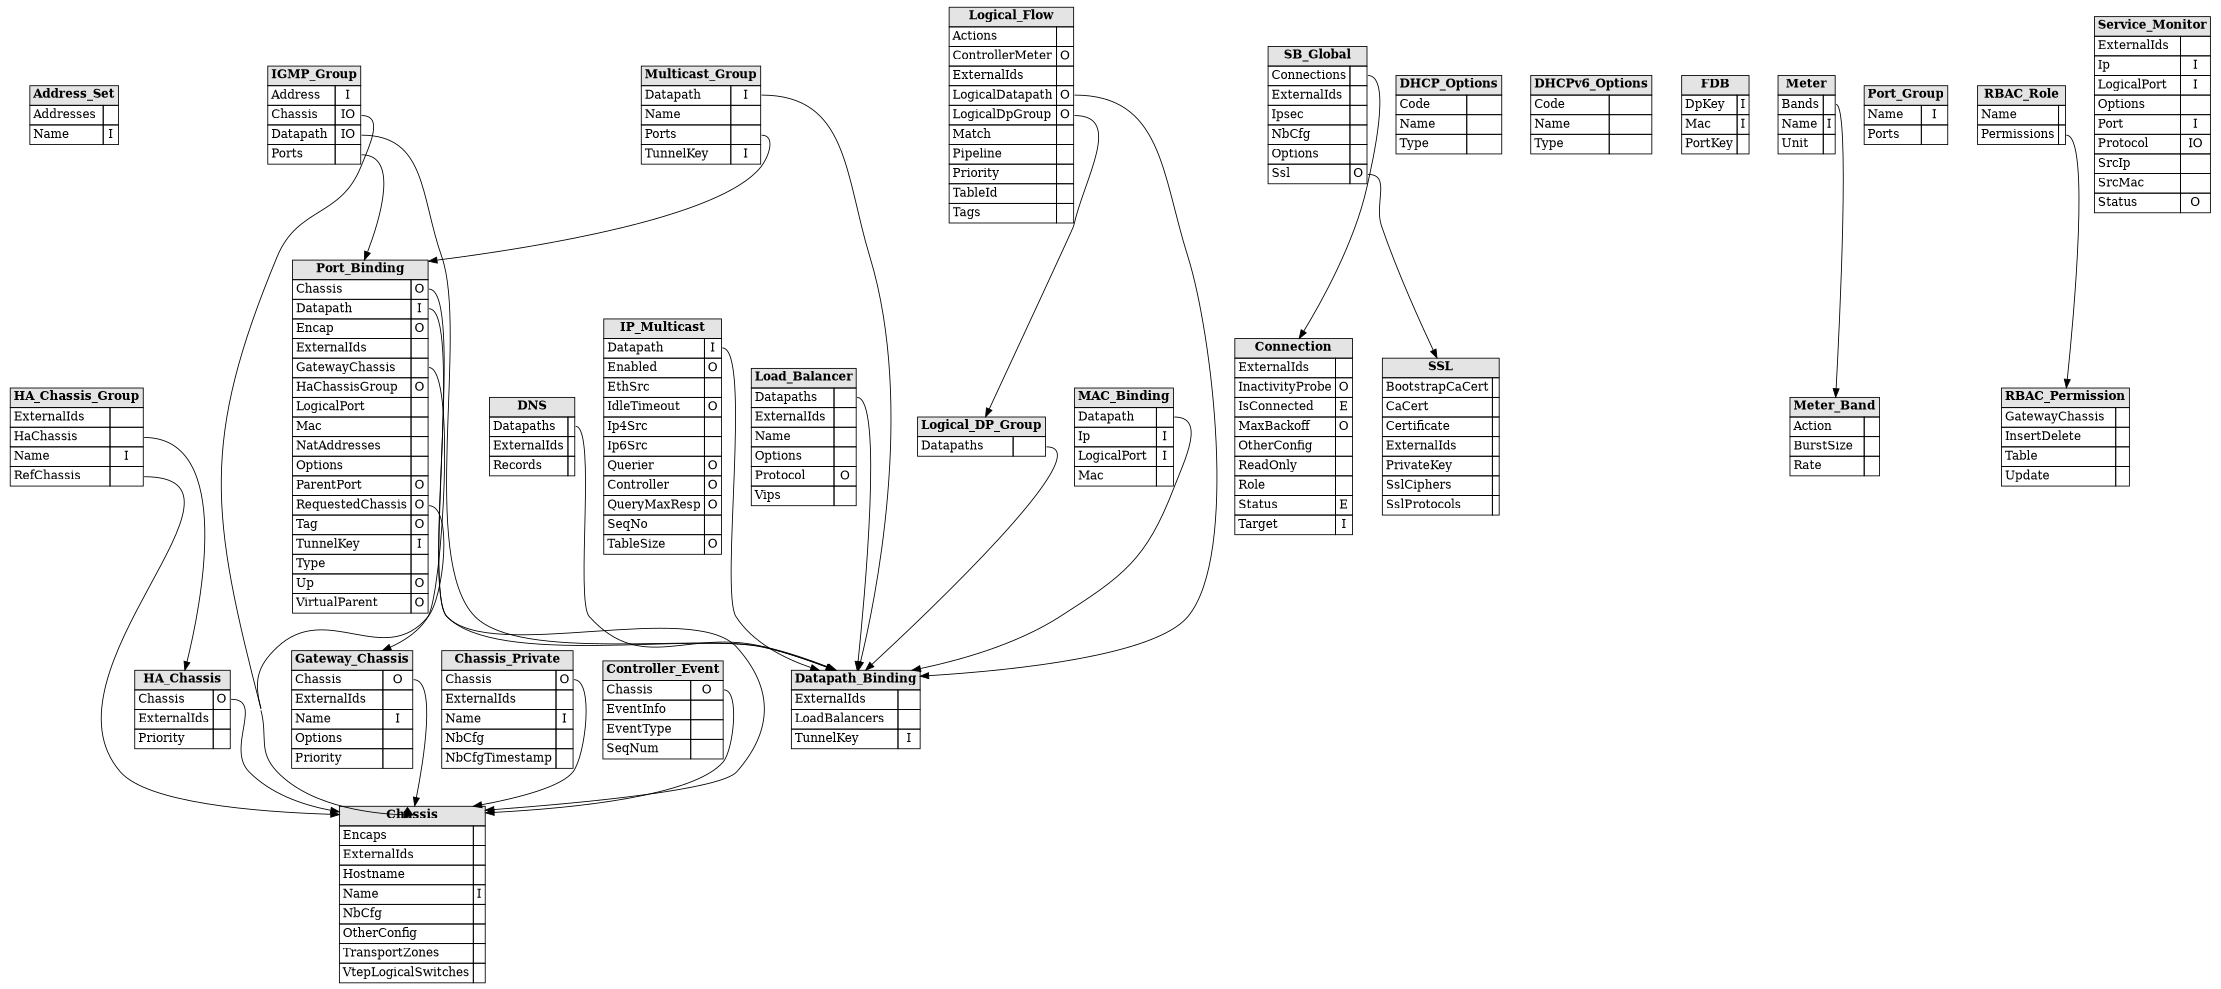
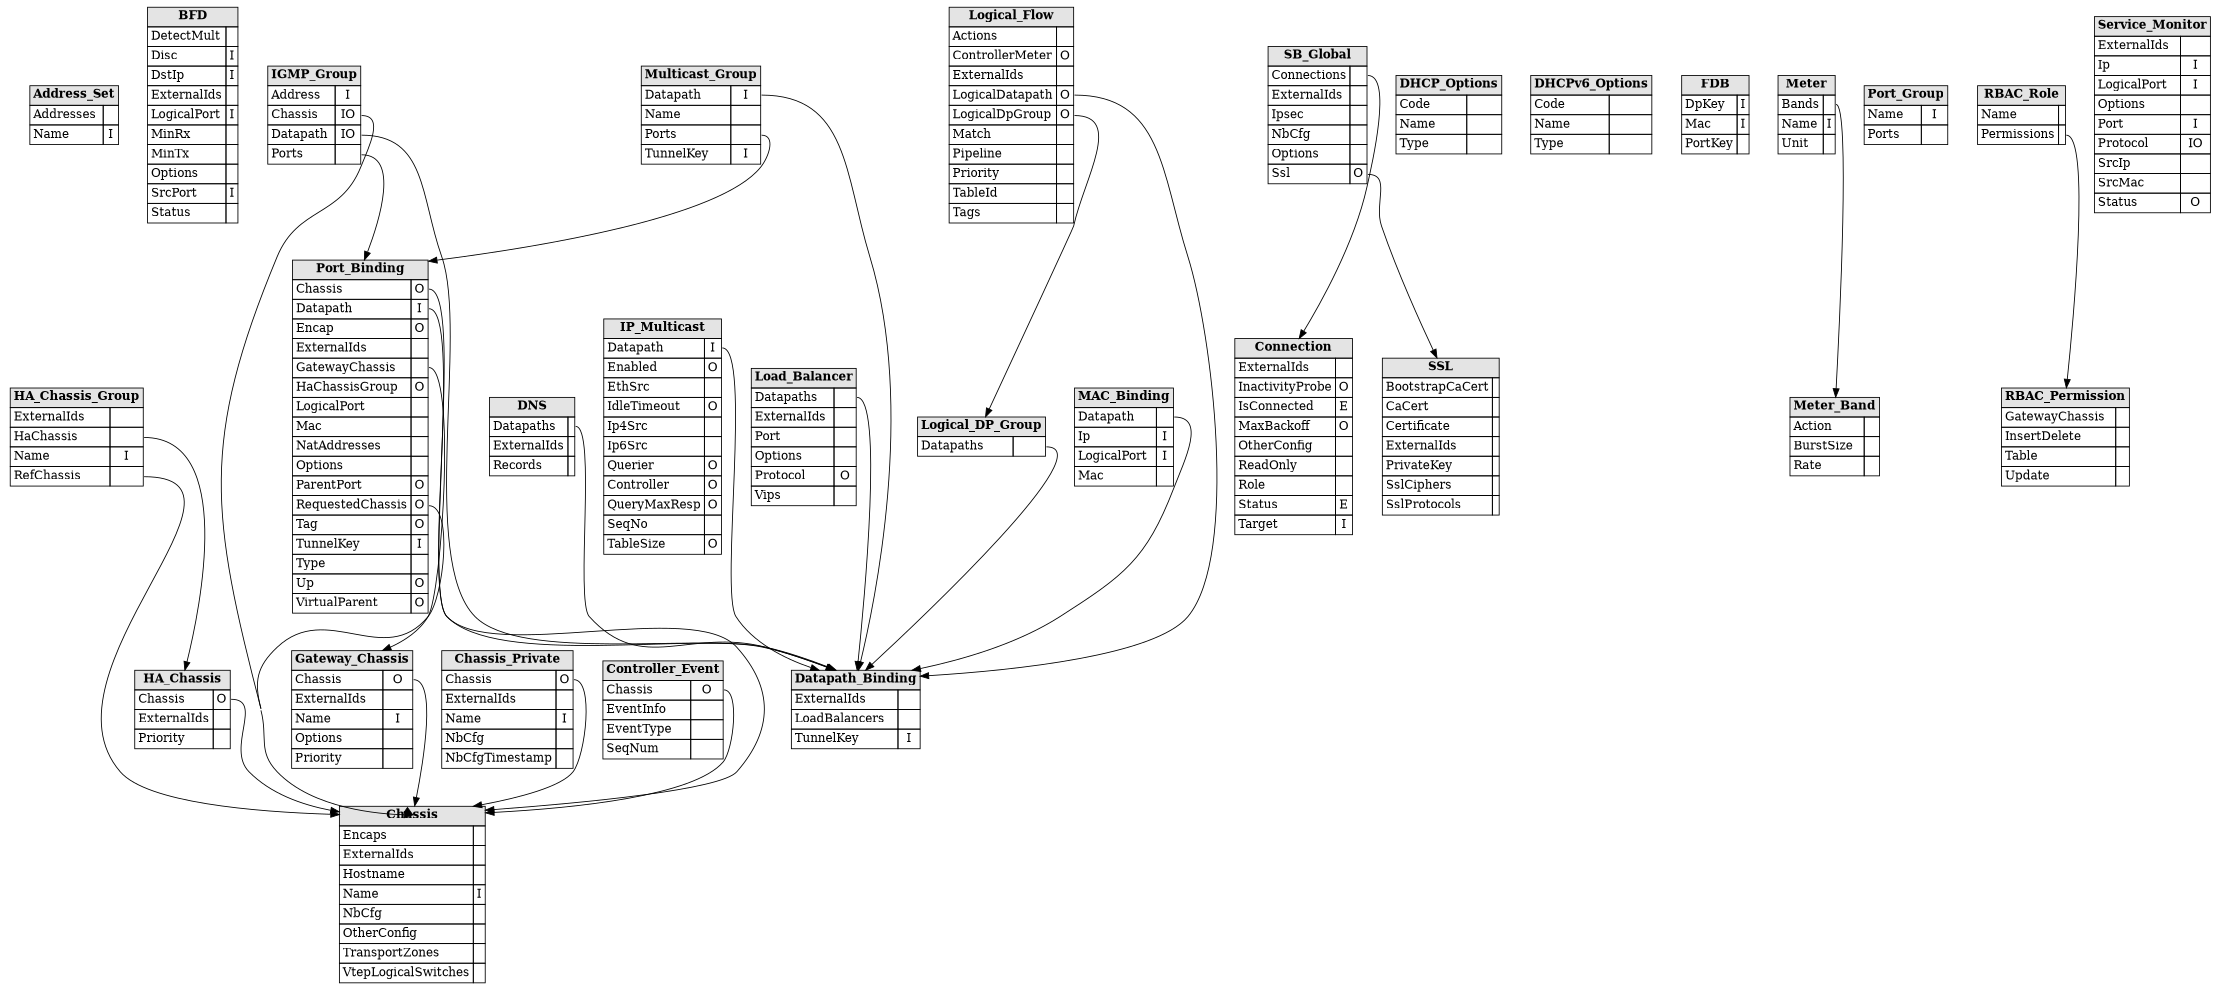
none -> (193, 115)
(773, 437) -> (768, 437)
